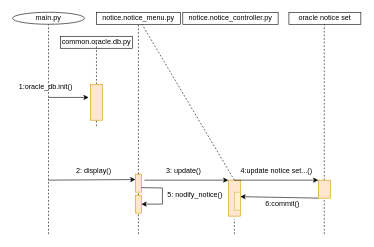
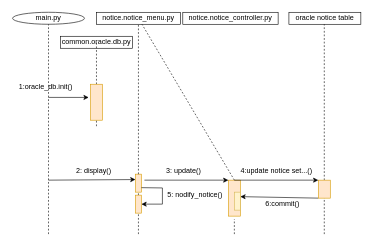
(325, 18) -> (325, 18)
